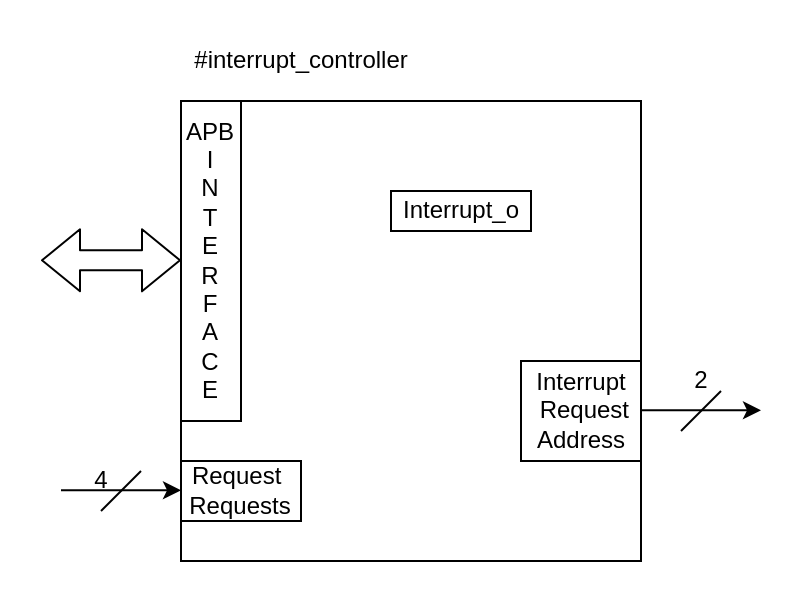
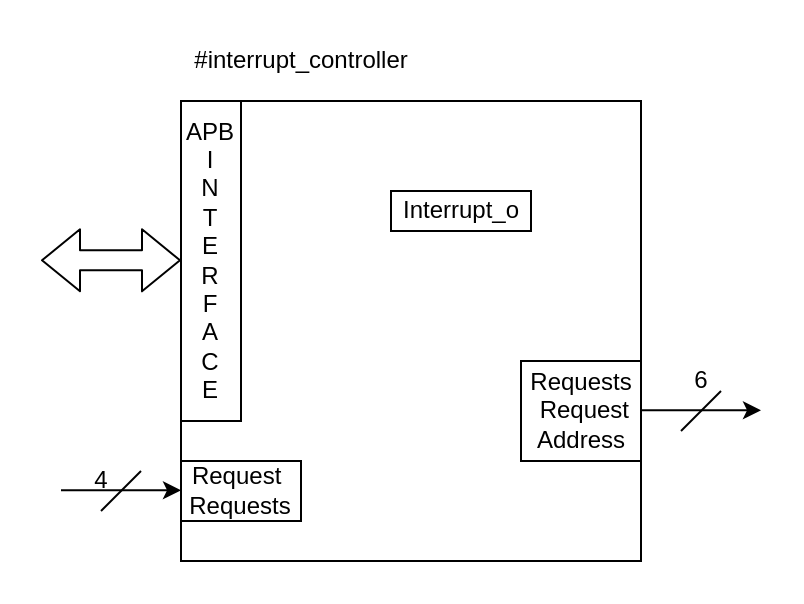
(702, 381) -> (702, 381)
(582, 411) -> (582, 411)
